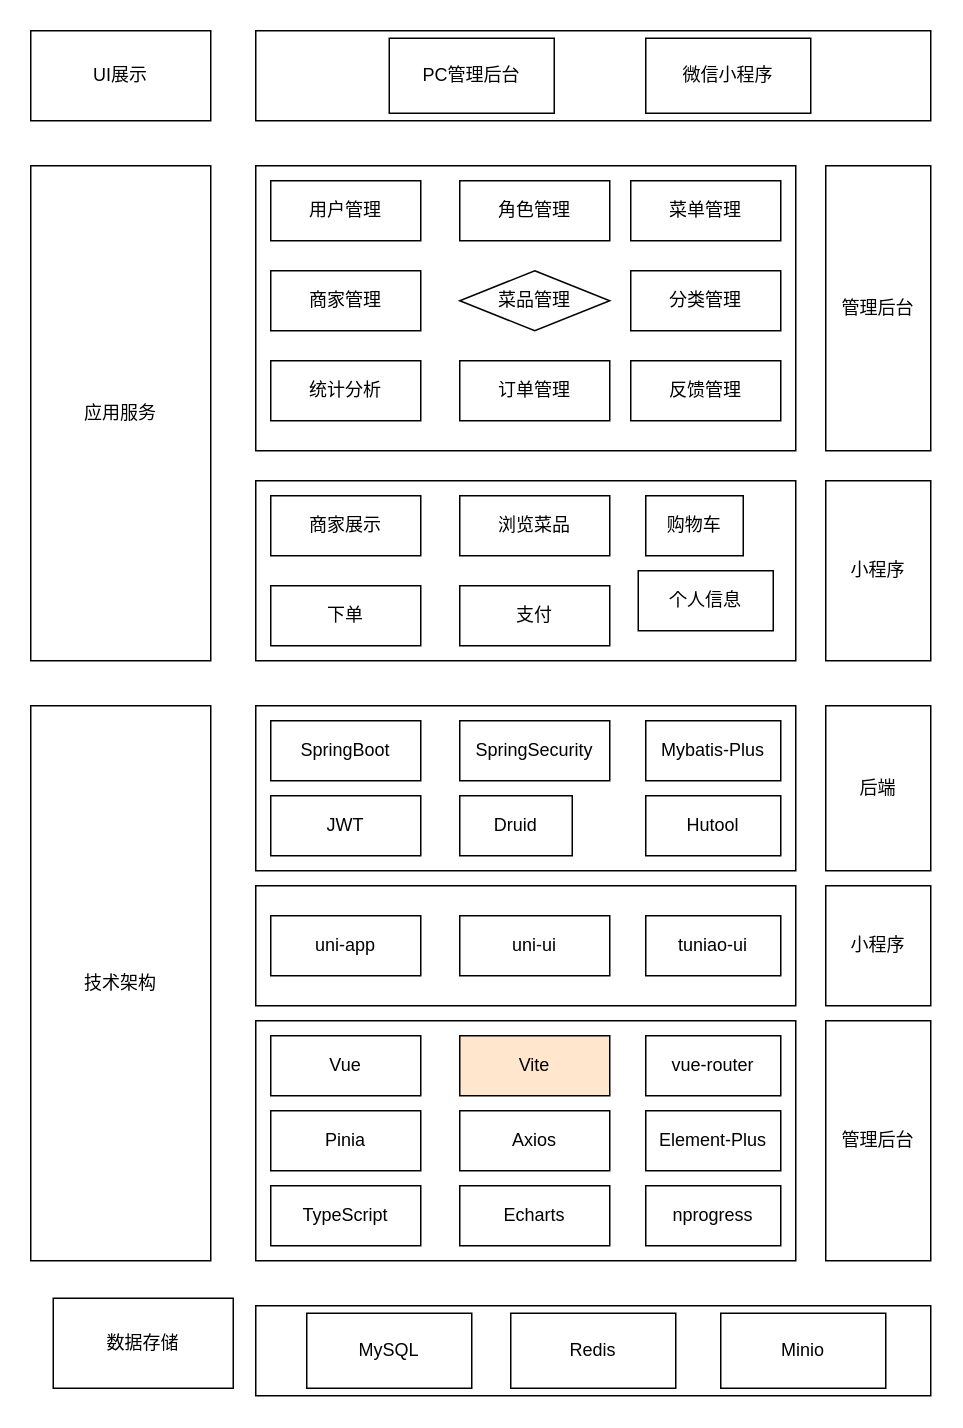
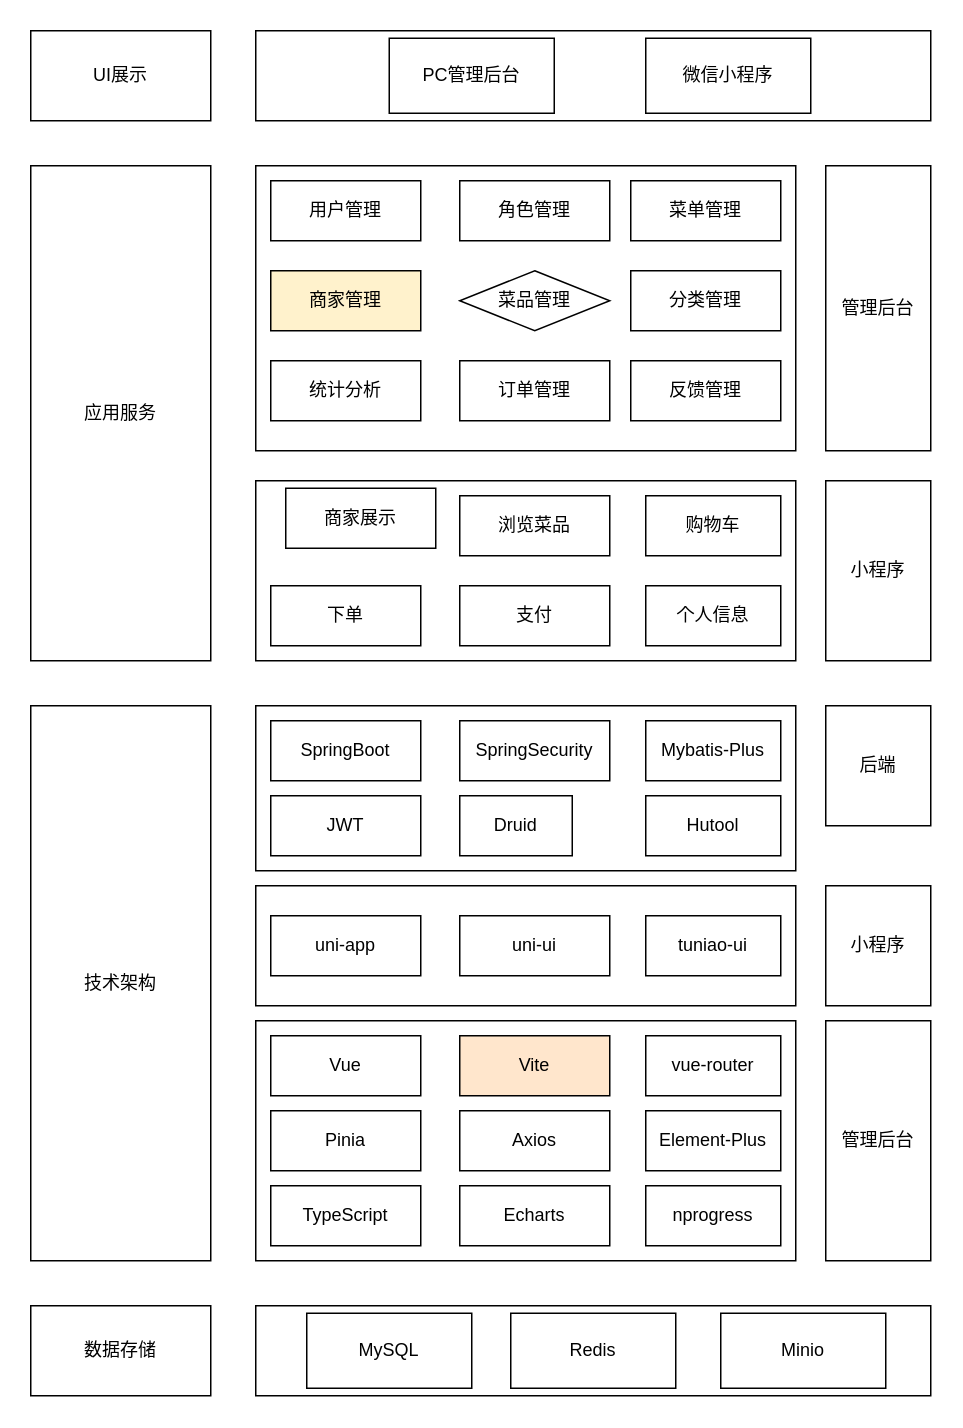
(346, 301) -> (346, 301)
(346, 526) -> (361, 518)
(695, 526) -> (713, 526)
(706, 601) -> (713, 616)
(878, 788) -> (878, 766)
(143, 1343) -> (121, 1351)
